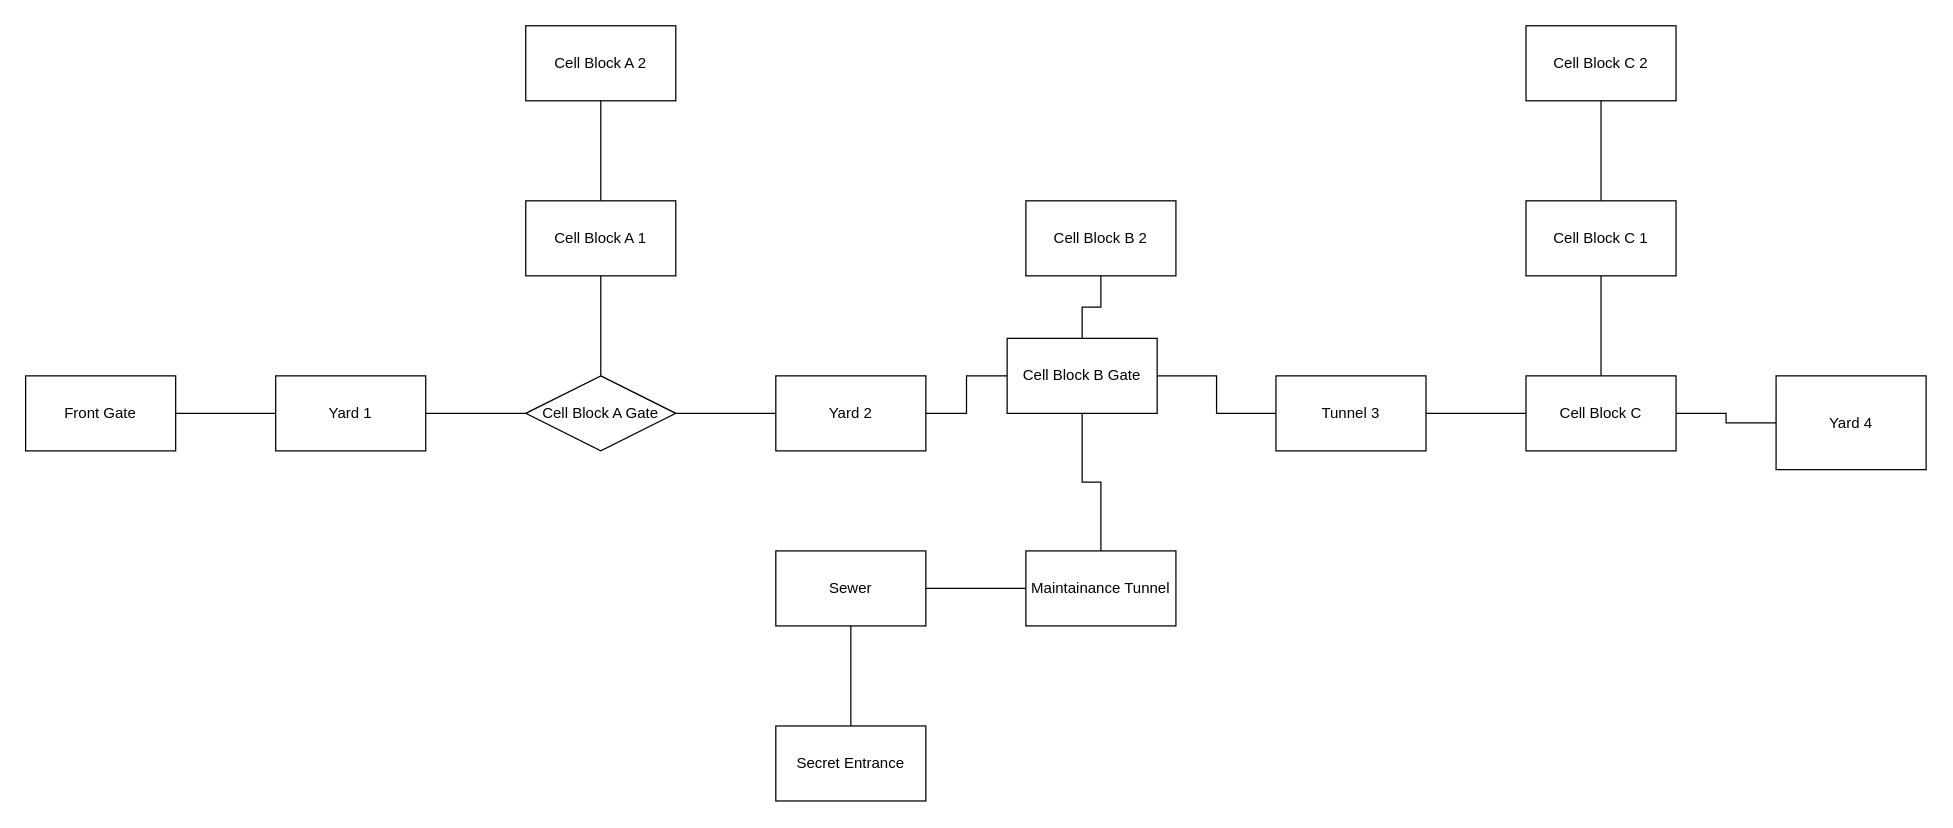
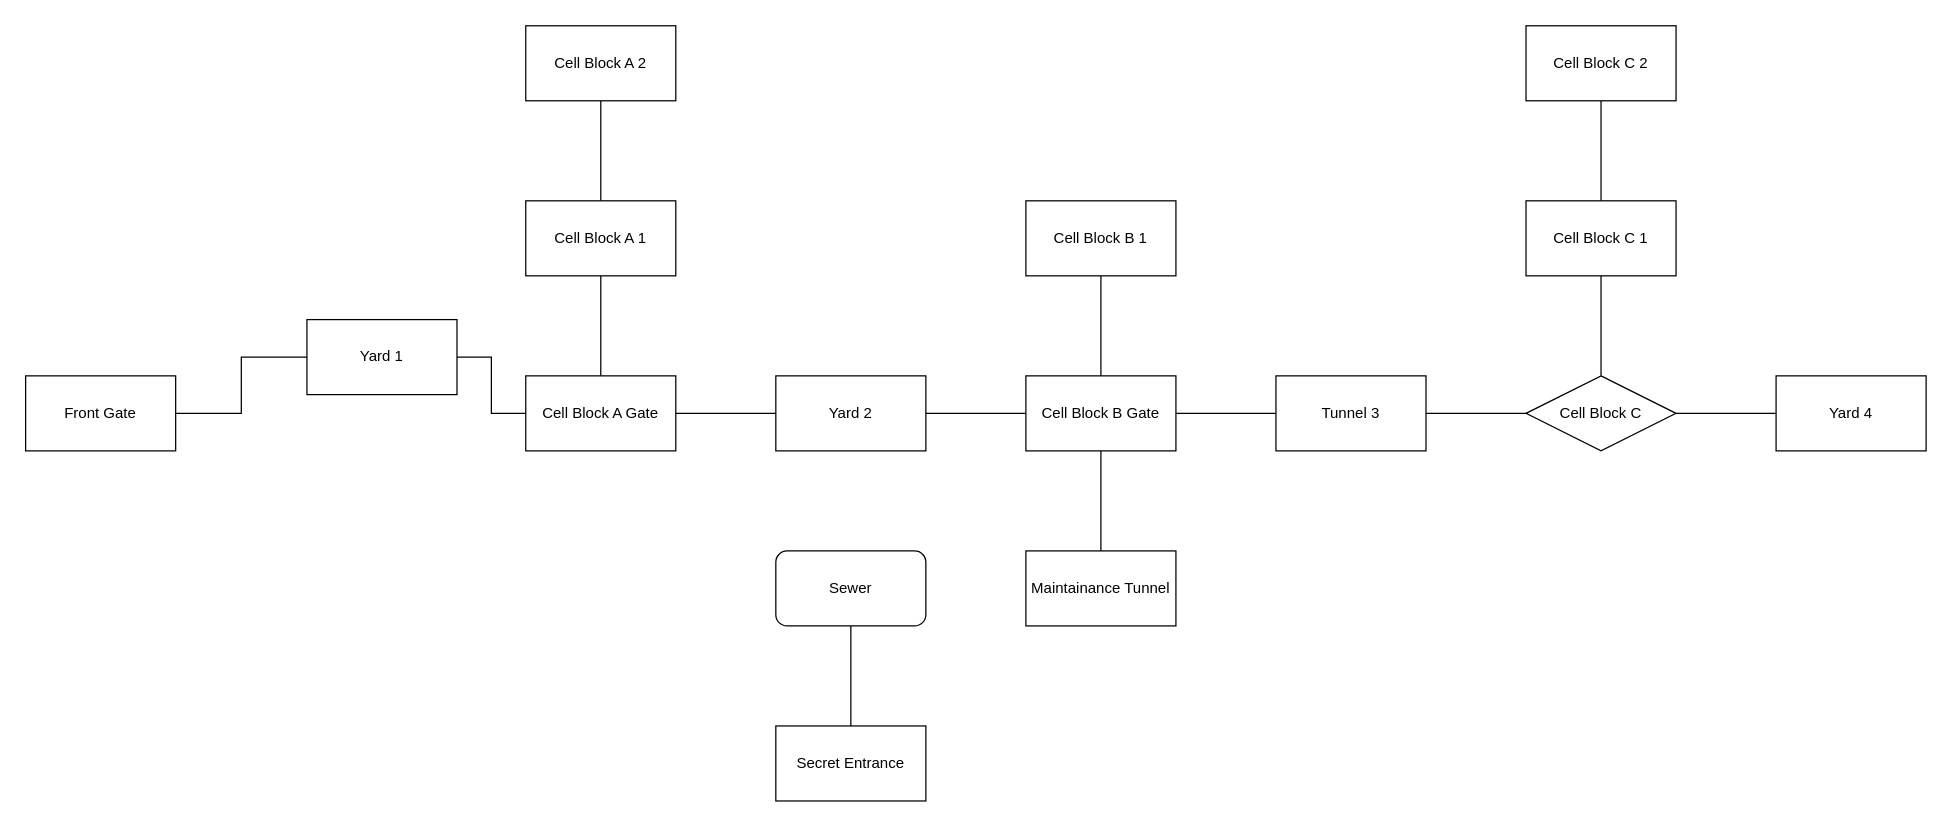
(1101, 238) -> (1101, 238)
(1082, 376) -> (1101, 413)
(351, 413) -> (382, 357)
(601, 413) -> (601, 413)
(1601, 413) -> (1601, 413)
(1851, 423) -> (1851, 413)
(851, 588) -> (851, 588)
(976, 588) -> none
